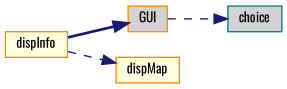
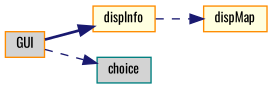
(91, 32) -> (62, 35)
